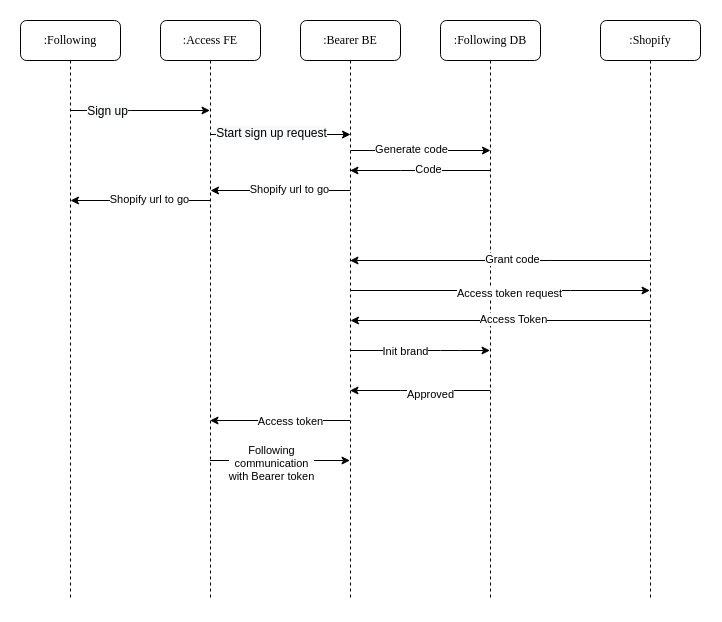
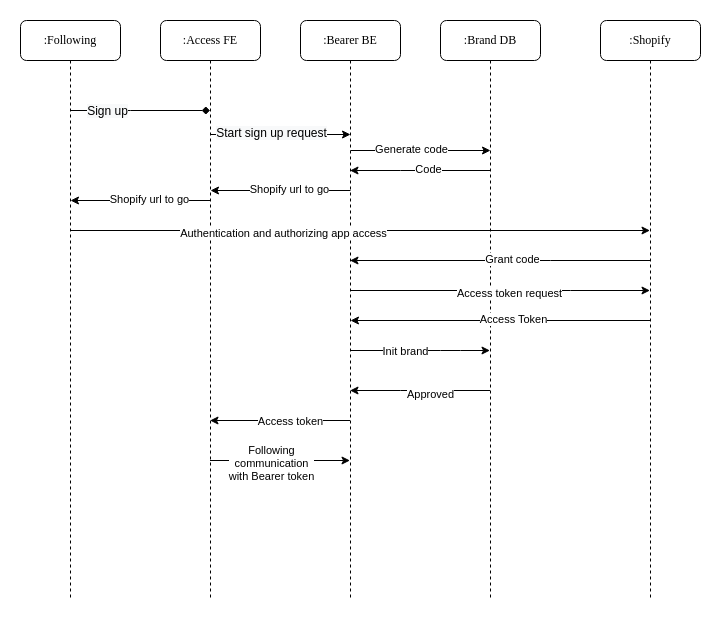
(491, 41) -> (491, 41)
(202, 111) -> (201, 111)
none -> (358, 231)
